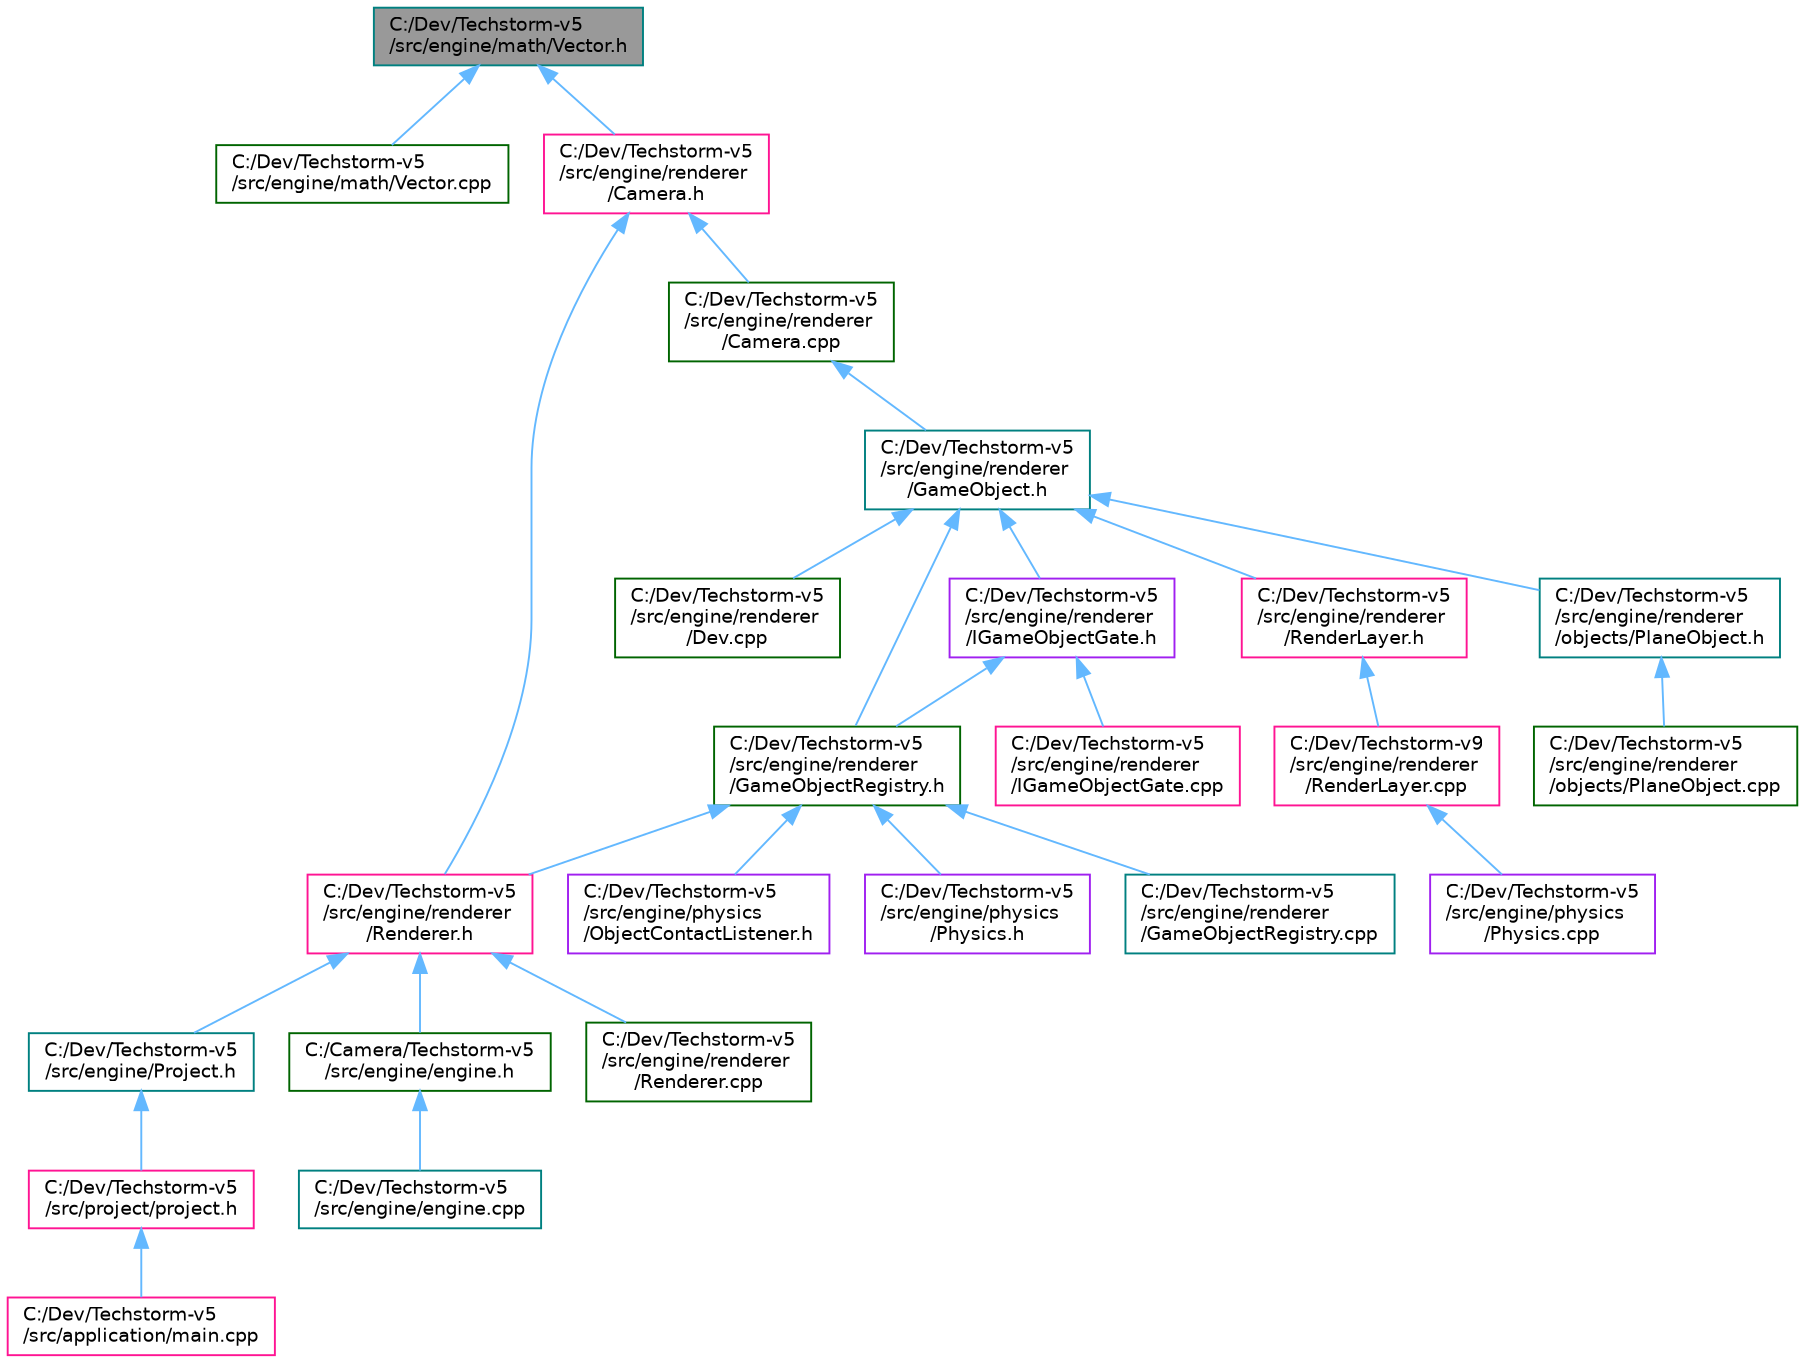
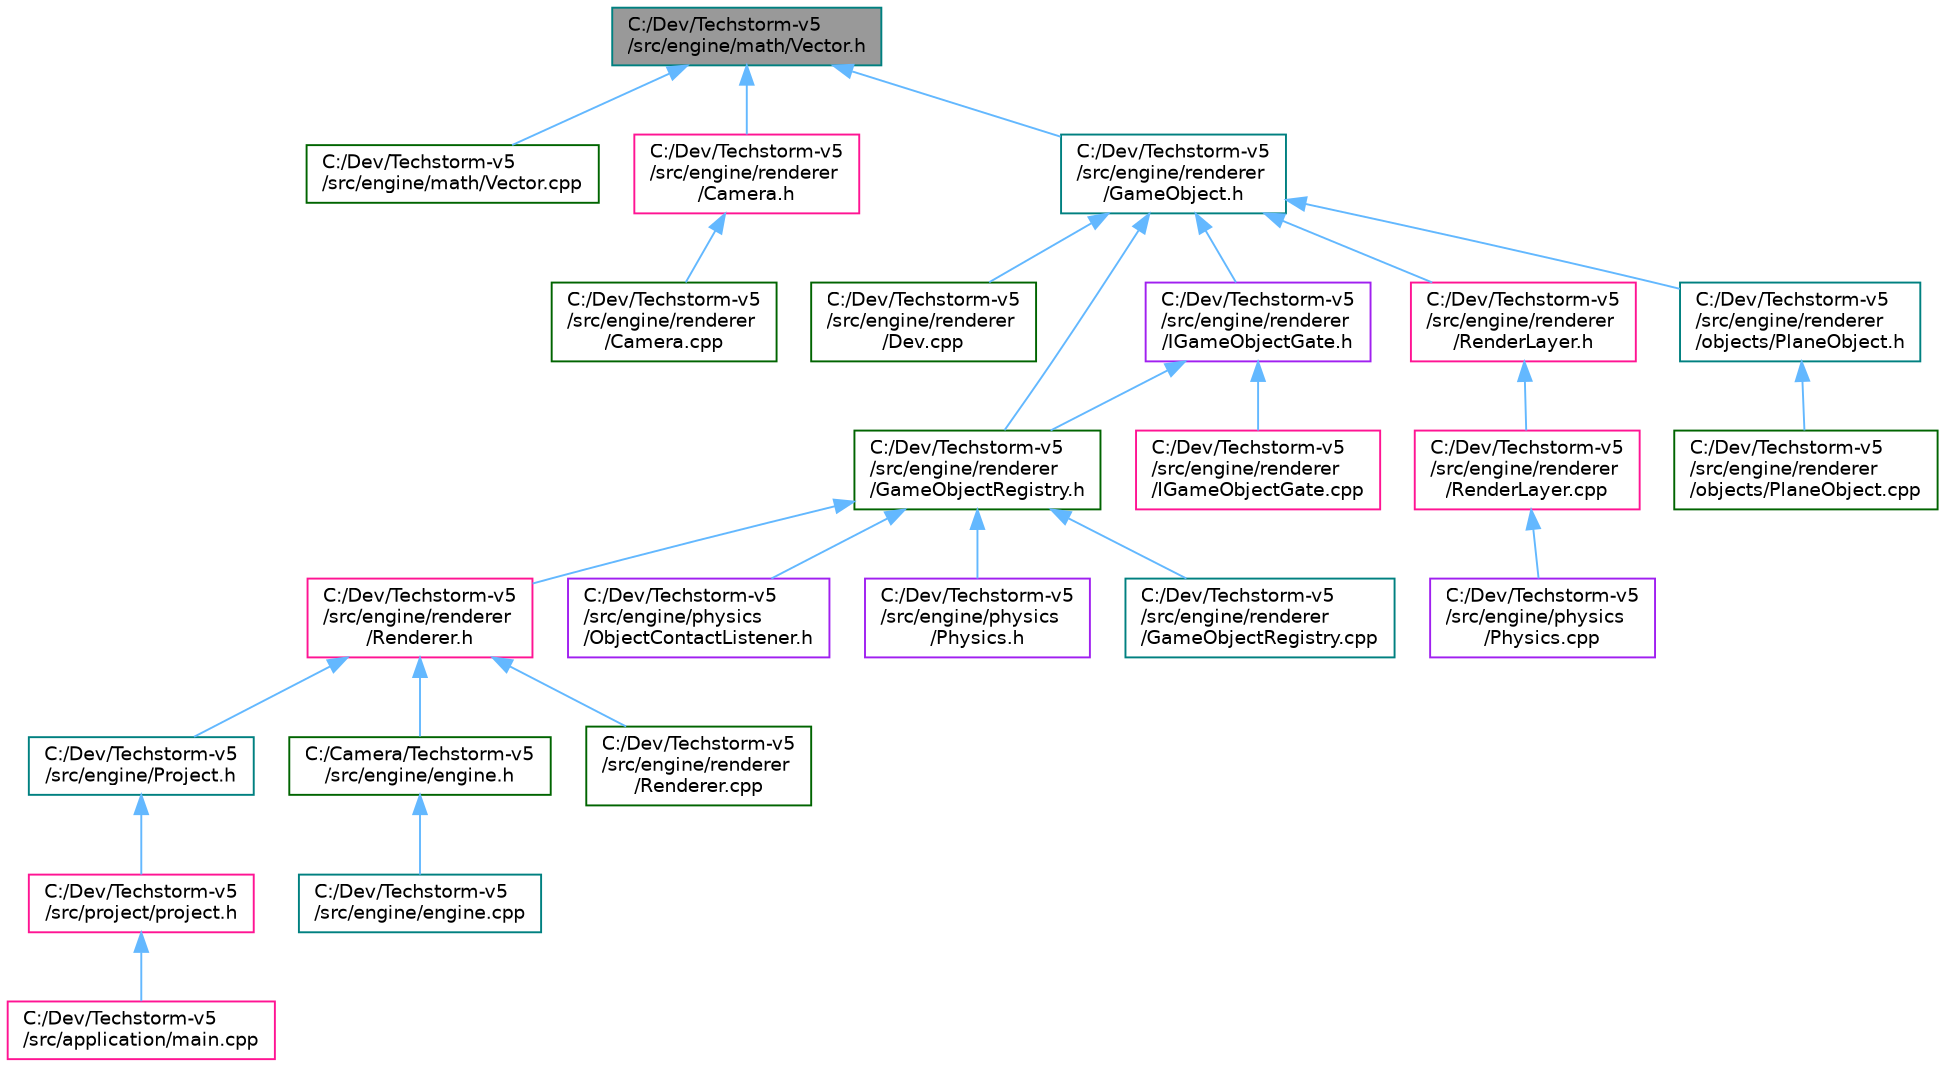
(887, 402) -> (956, 104)
(531, 551) -> none
(1387, 766) -> (1527, 470)
